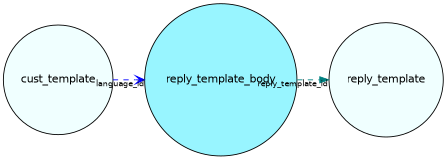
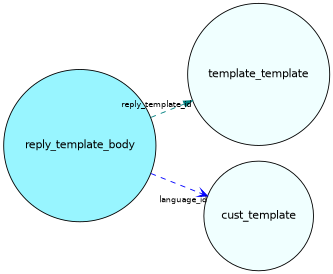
(124, 80) -> (175, 183)
(386, 80) -> (259, 74)
